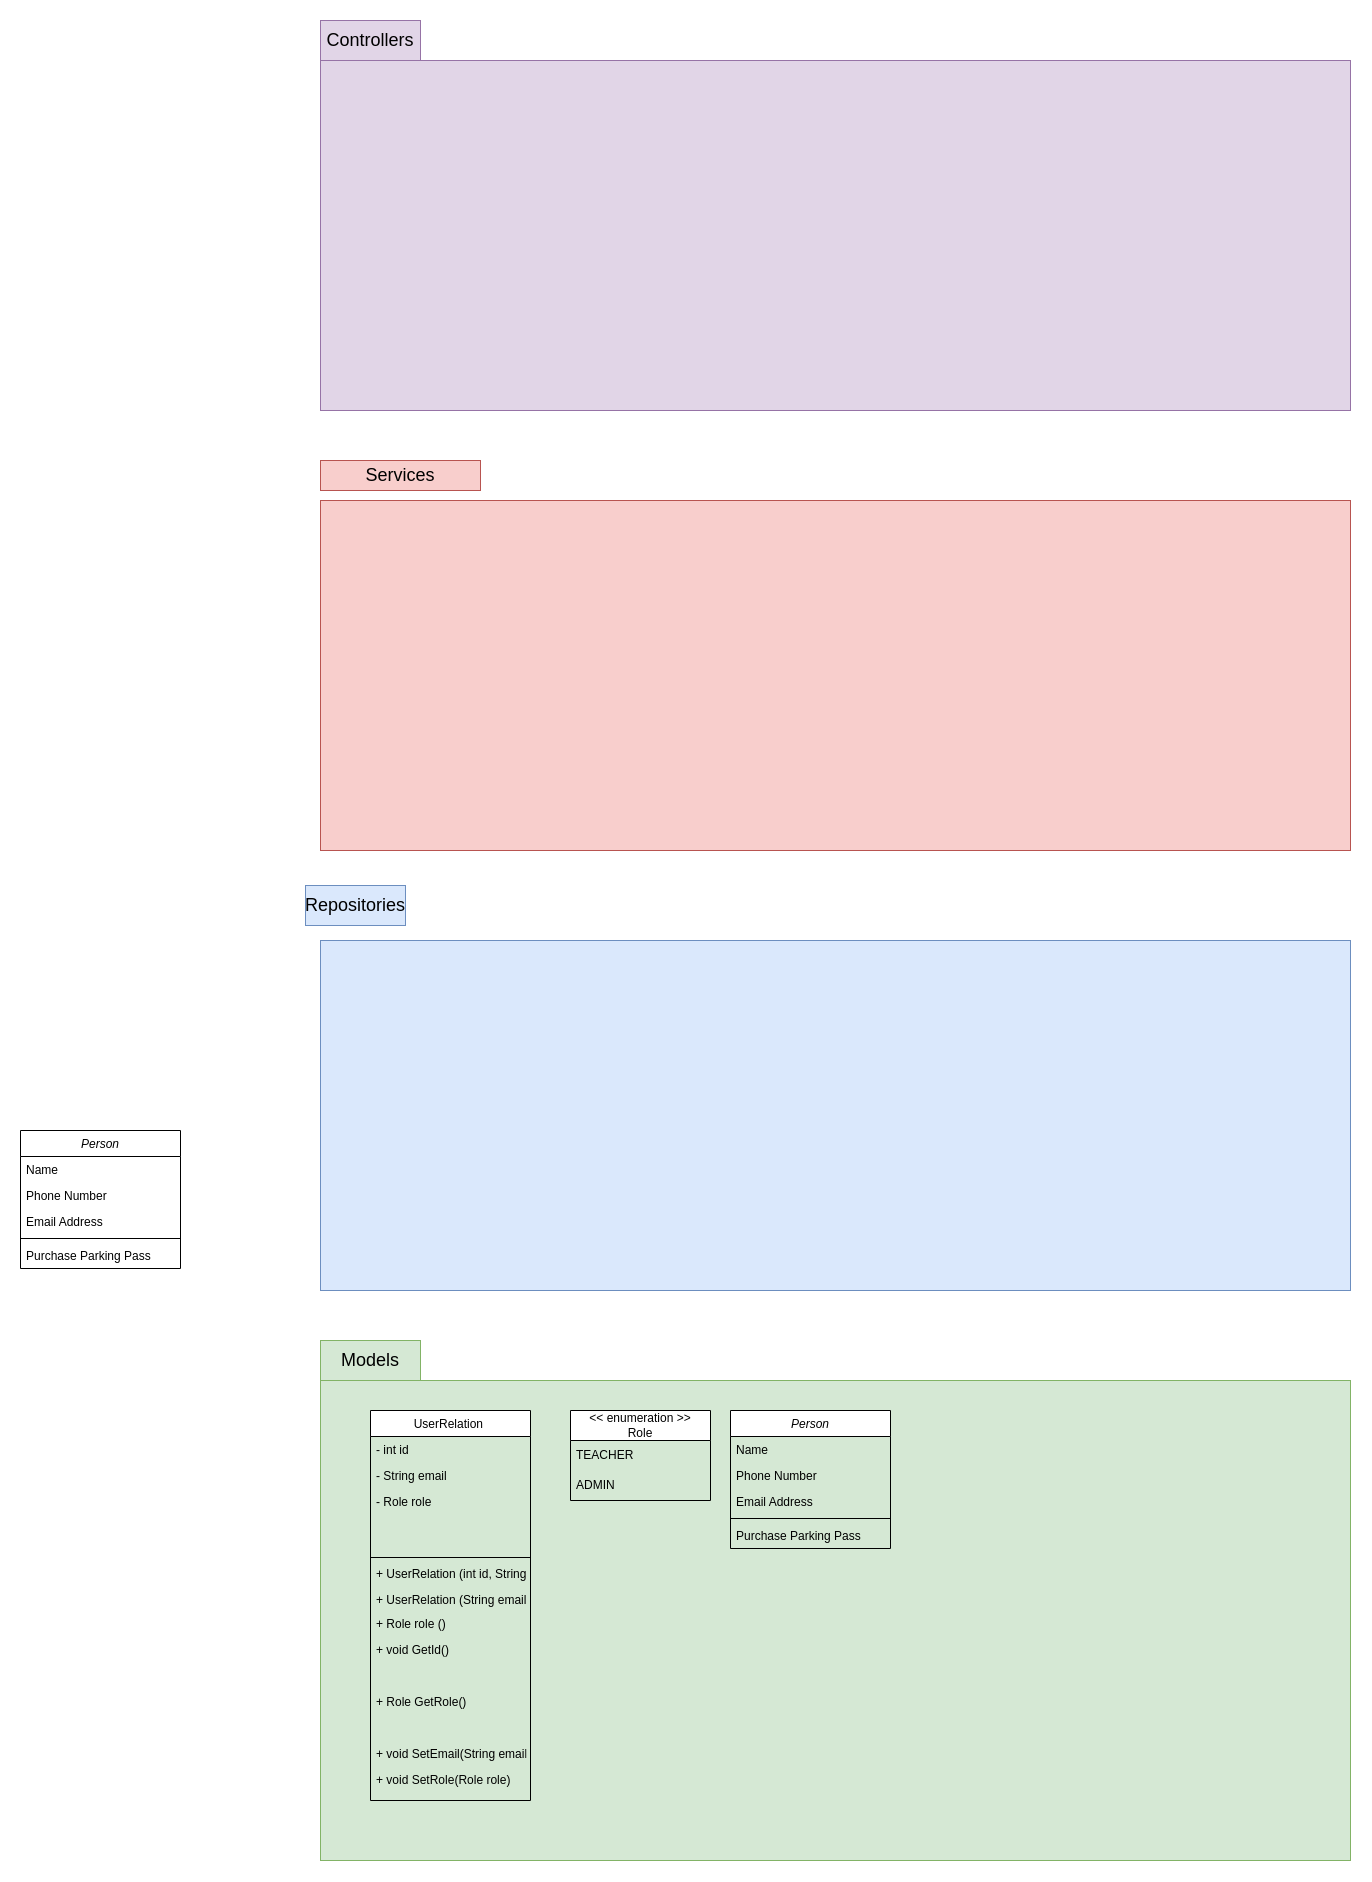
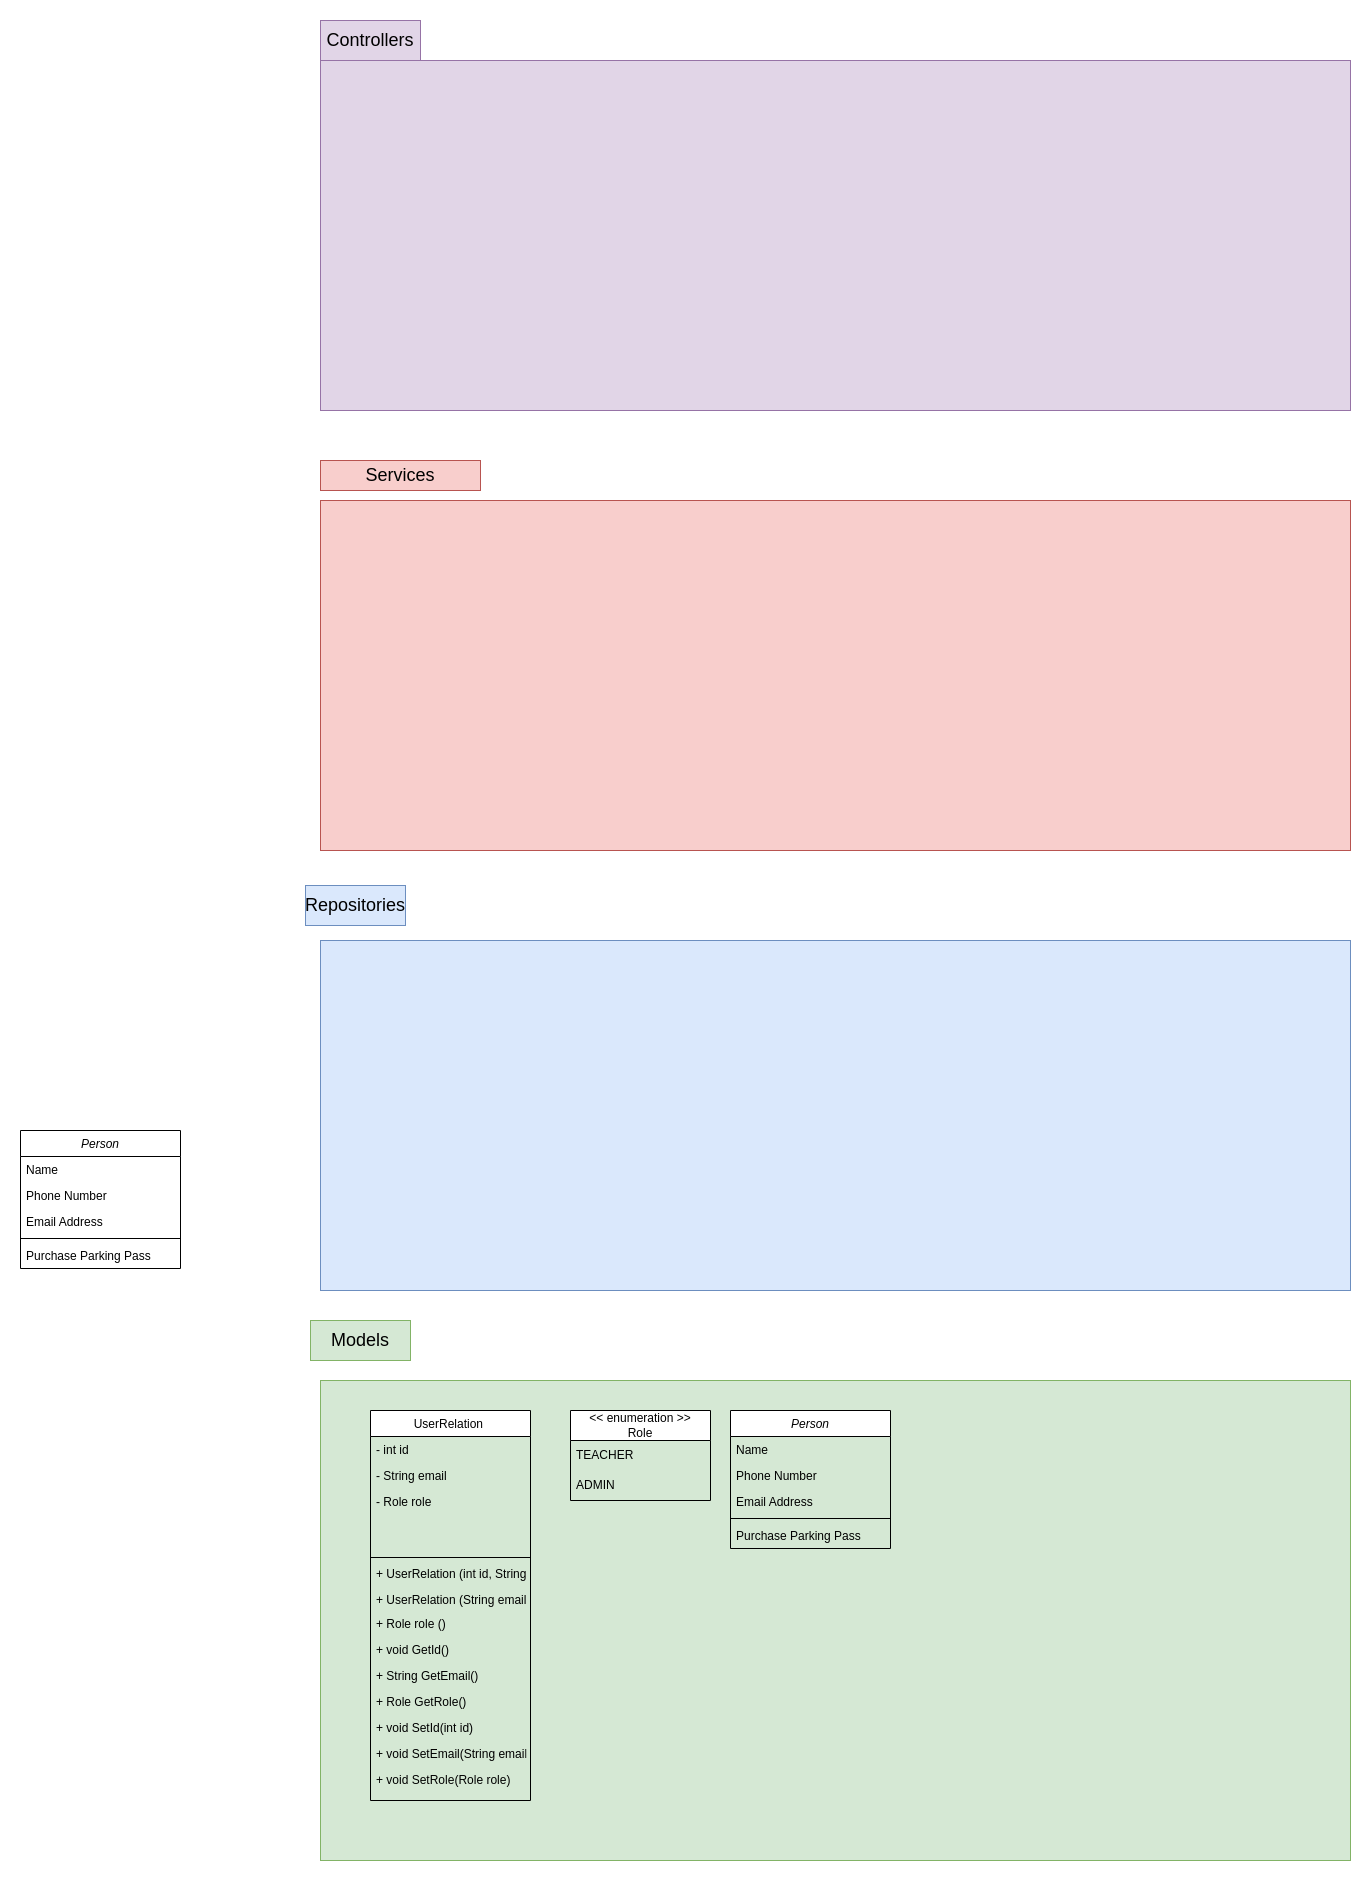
(371, 1361) -> (361, 1341)
none -> (451, 1676)
none -> (451, 1728)
